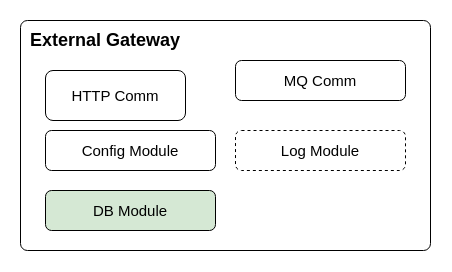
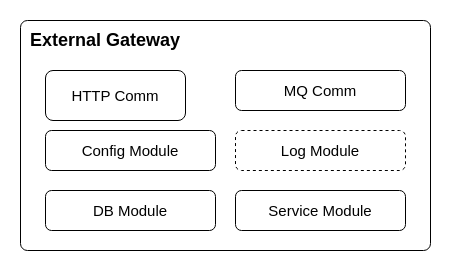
(321, 81) -> (321, 91)
(131, 211) -> (131, 211)
none -> (321, 211)
